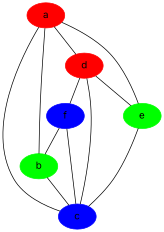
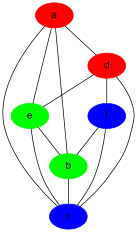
none -> (49, 141)
